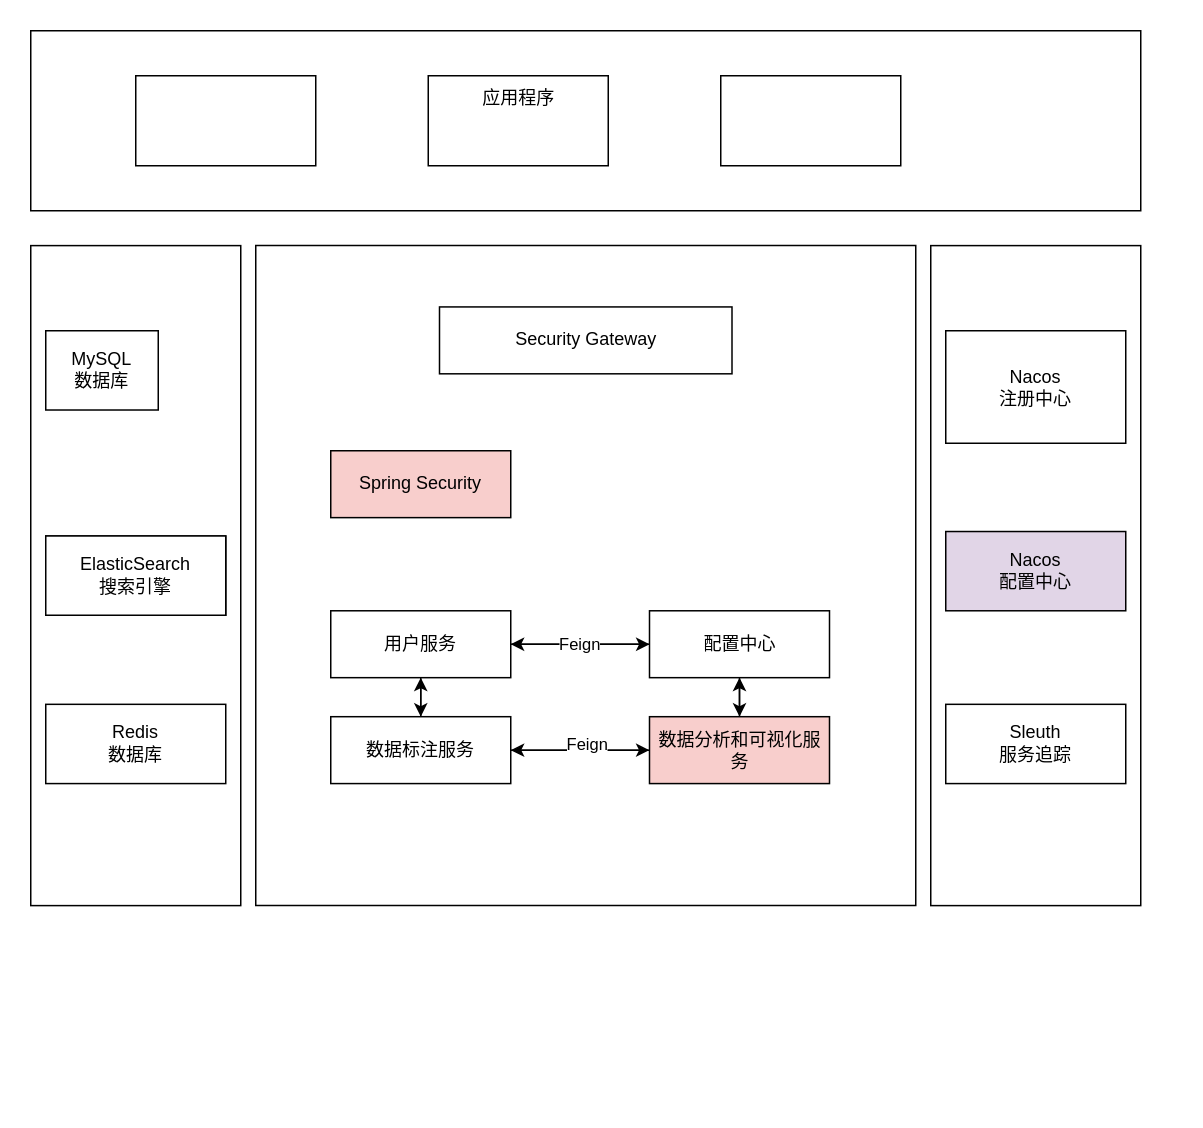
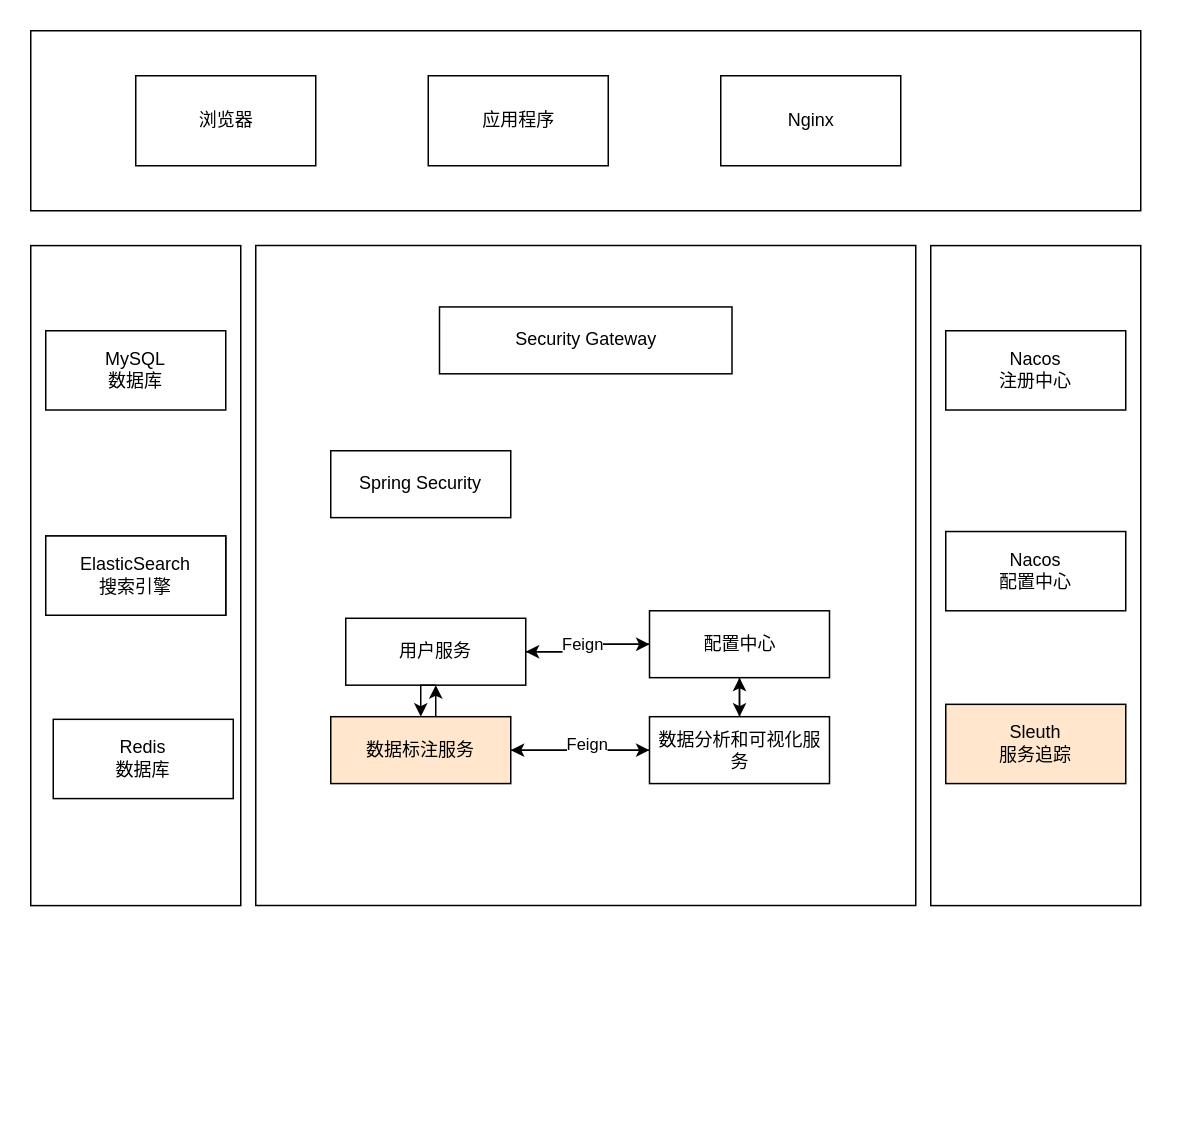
(518, 98) -> (518, 121)
none -> (226, 121)
none -> (811, 121)
(102, 370) -> (136, 370)
(1036, 387) -> (1036, 370)
(421, 484) -> (421, 484)
(1036, 571) -> (1036, 571)
(421, 644) -> (436, 652)
(136, 744) -> (143, 759)
(1036, 744) -> (1036, 744)
(421, 750) -> (421, 750)
(740, 750) -> (740, 750)
